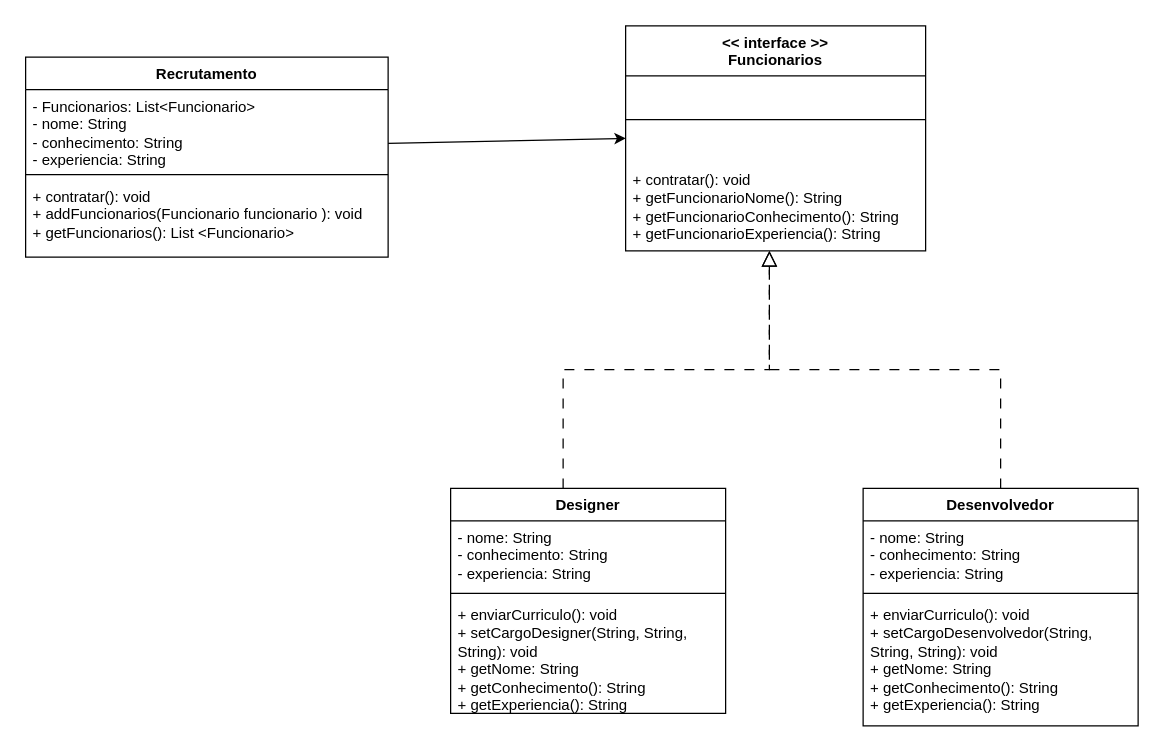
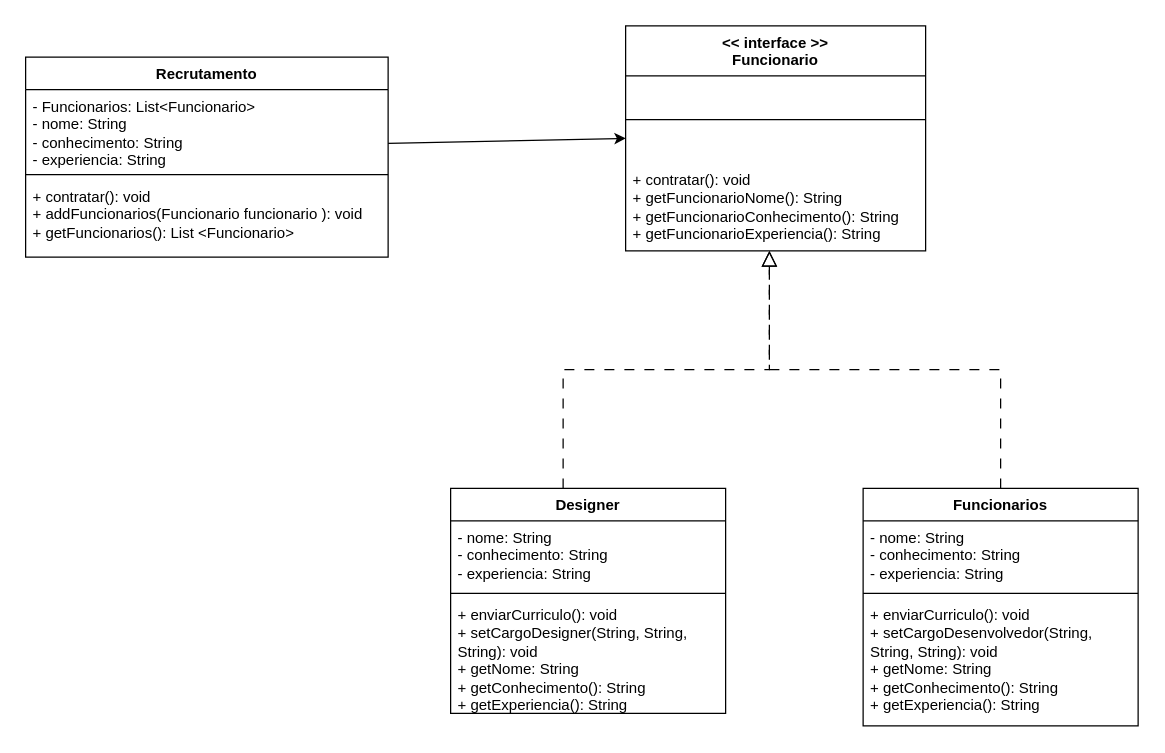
(776, 52) -> (776, 52)
(1001, 506) -> (1001, 506)
